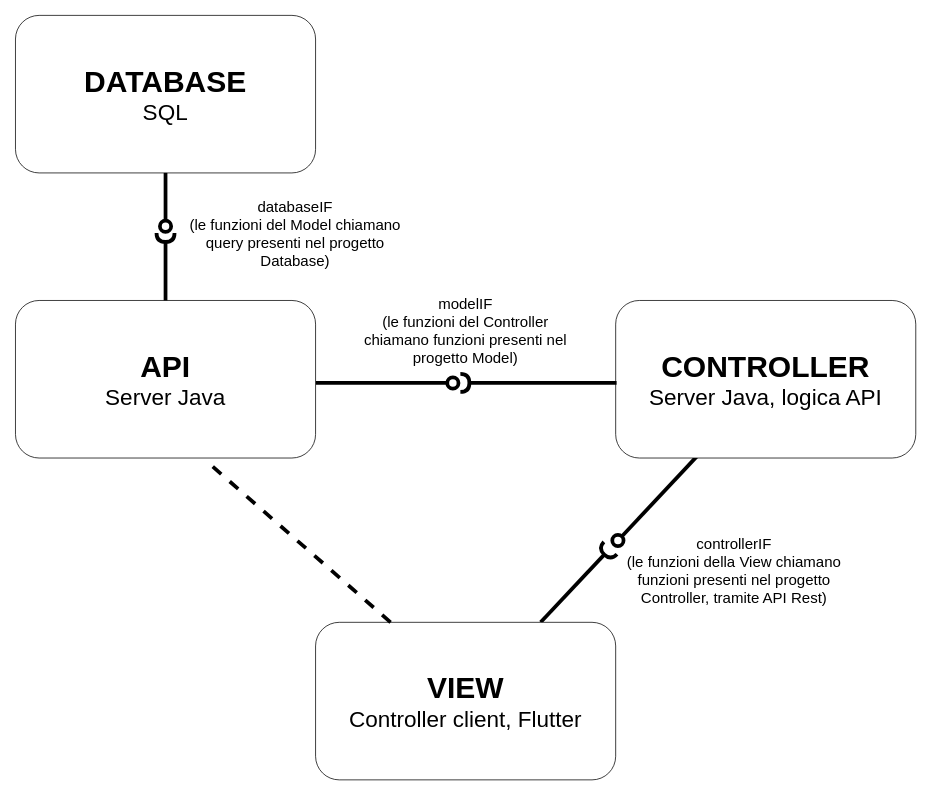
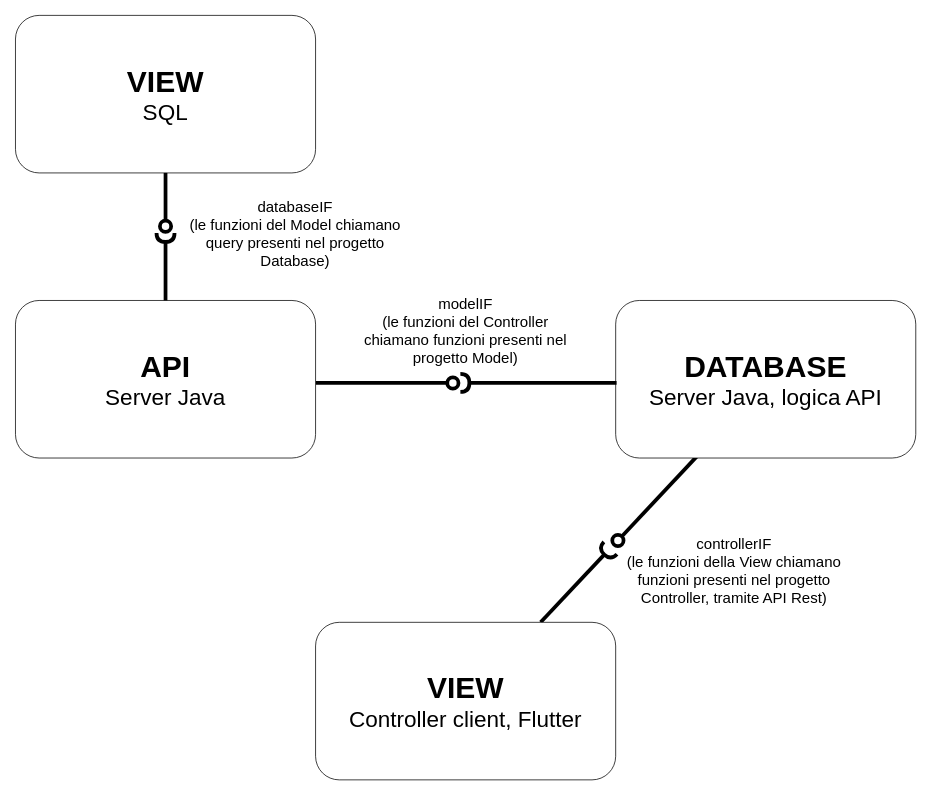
(165, 94) -> (165, 94)
(765, 379) -> (765, 379)
(301, 544) -> none
